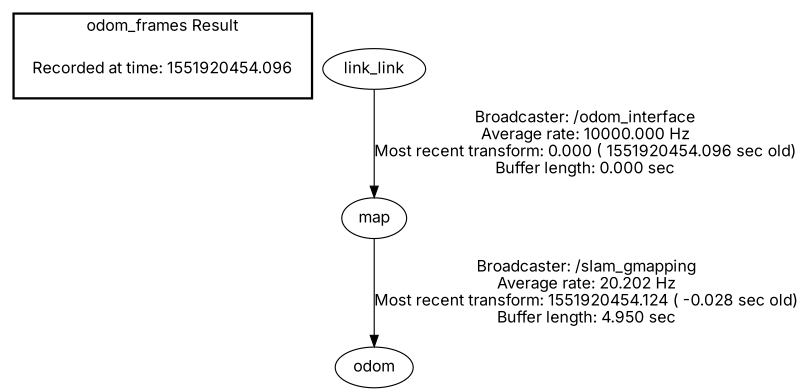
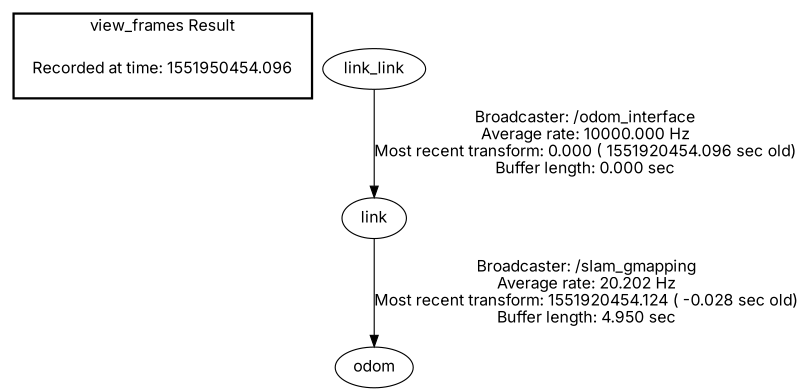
(163, 27) -> (163, 27)
(163, 69) -> (163, 69)
(374, 218) -> (374, 218)
